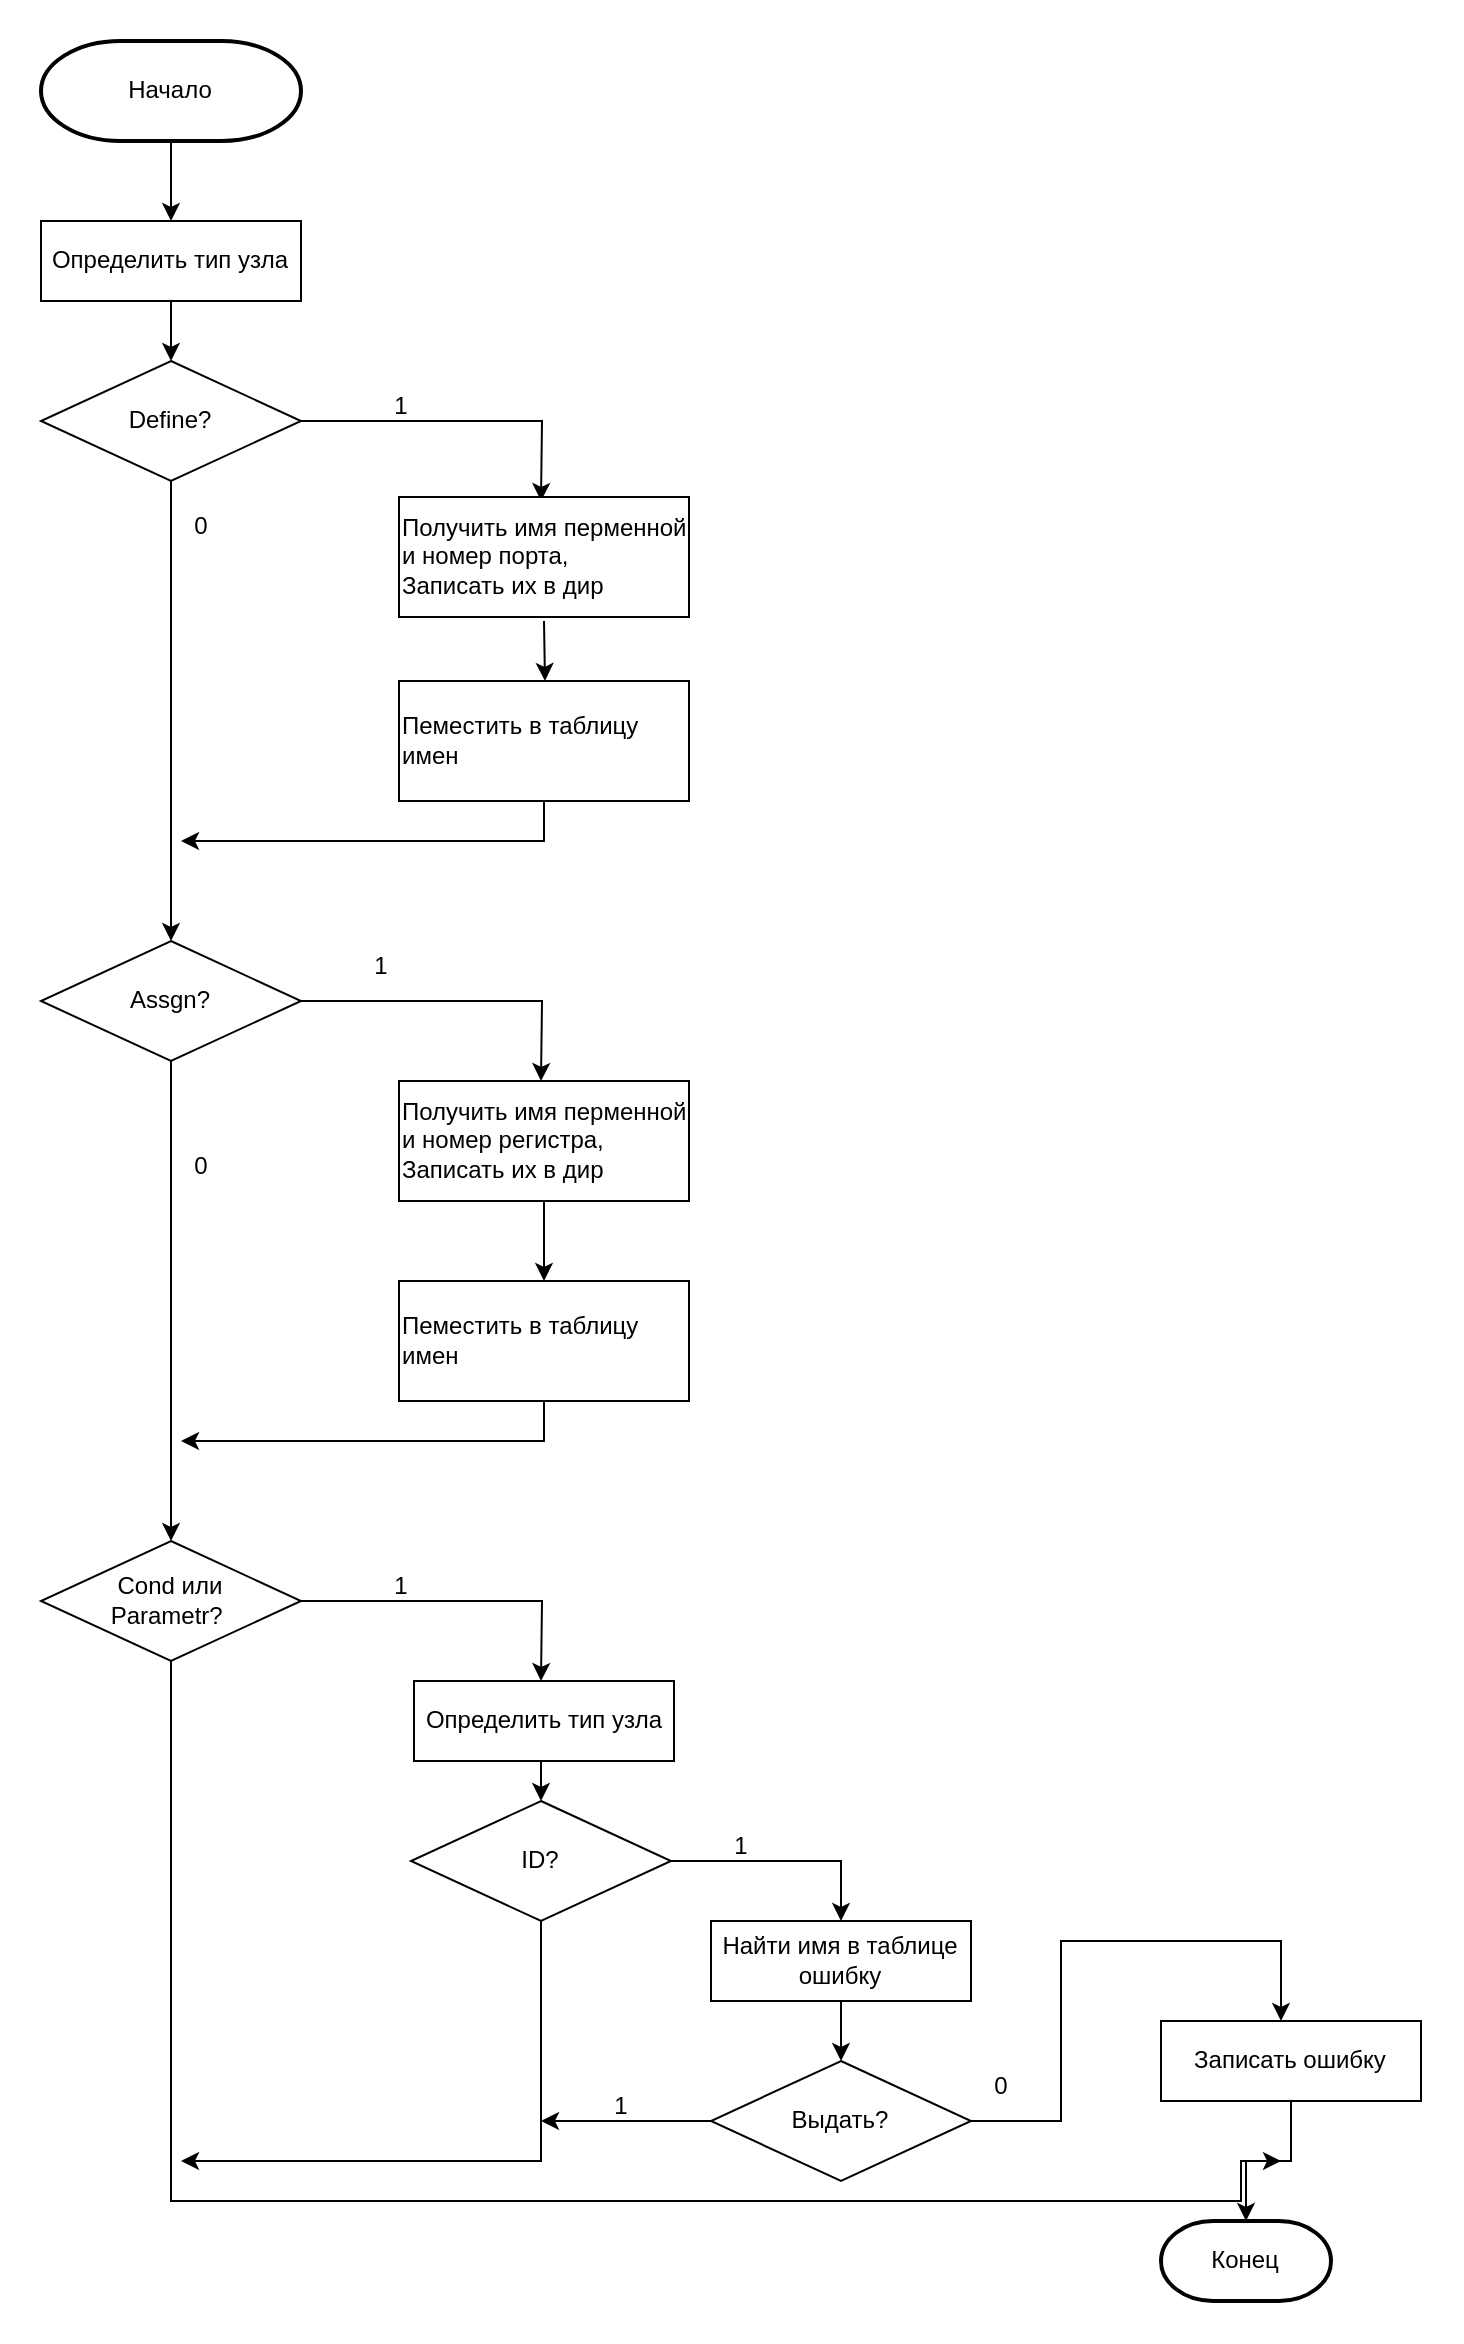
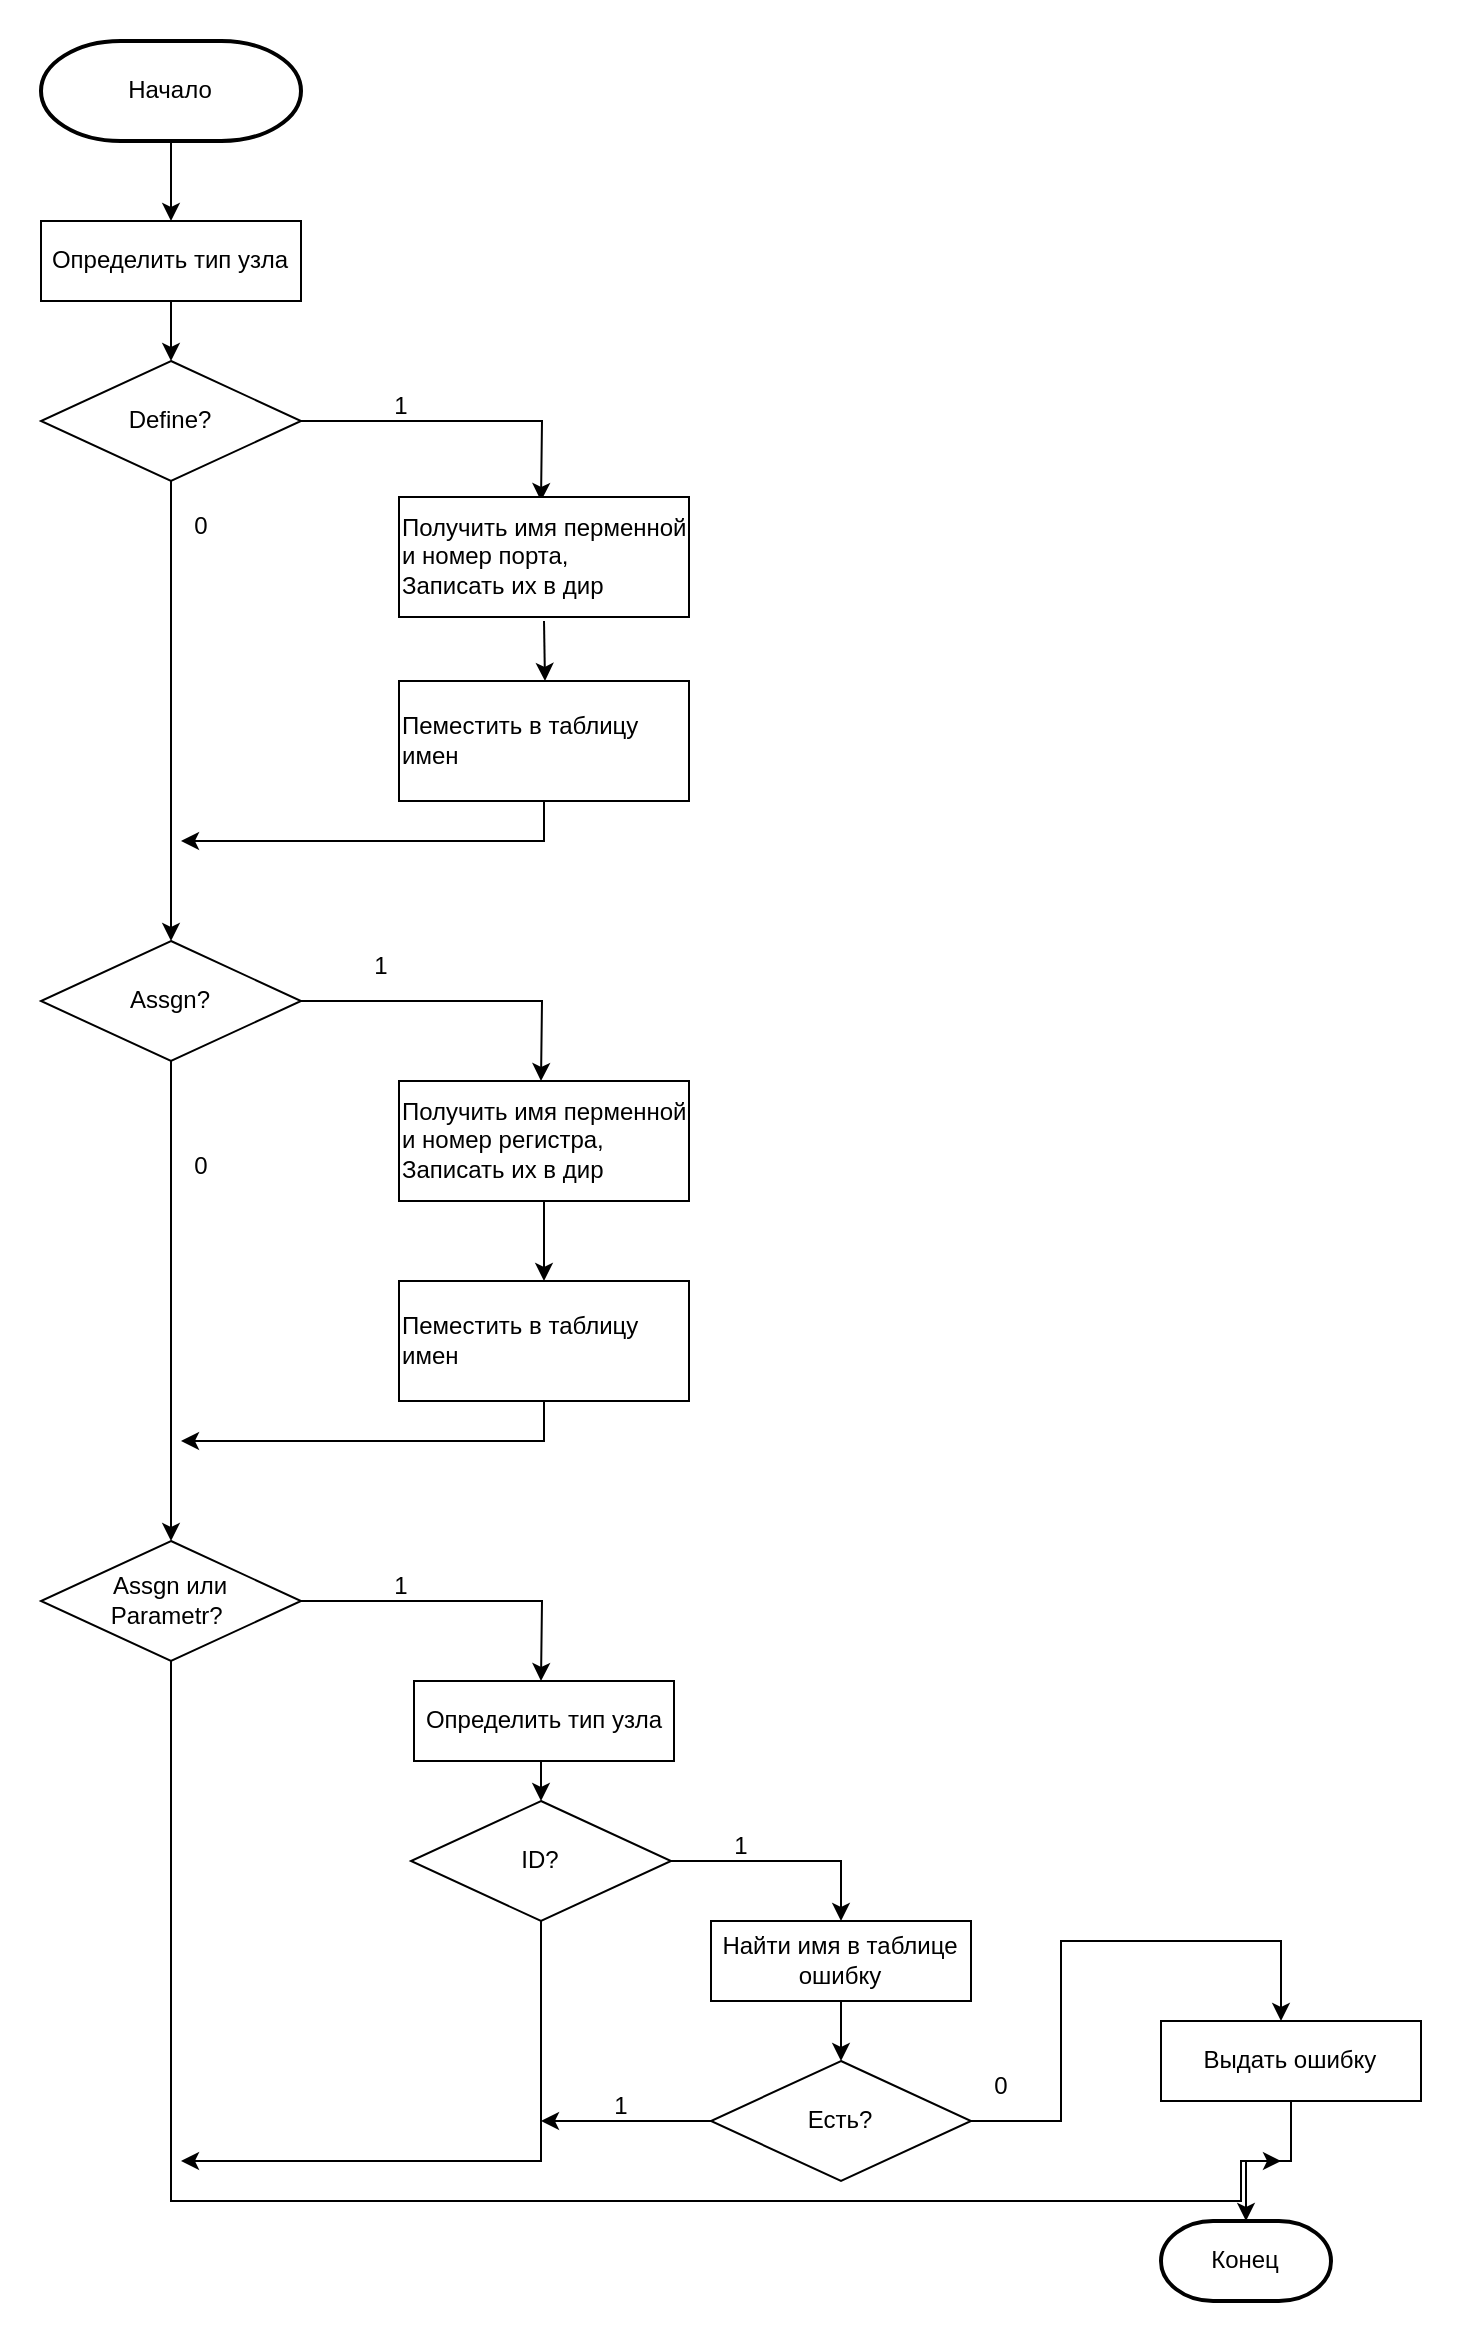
(171, 1601) -> (171, 1601)
(1291, 2061) -> (1291, 2061)
(841, 2121) -> (841, 2121)
